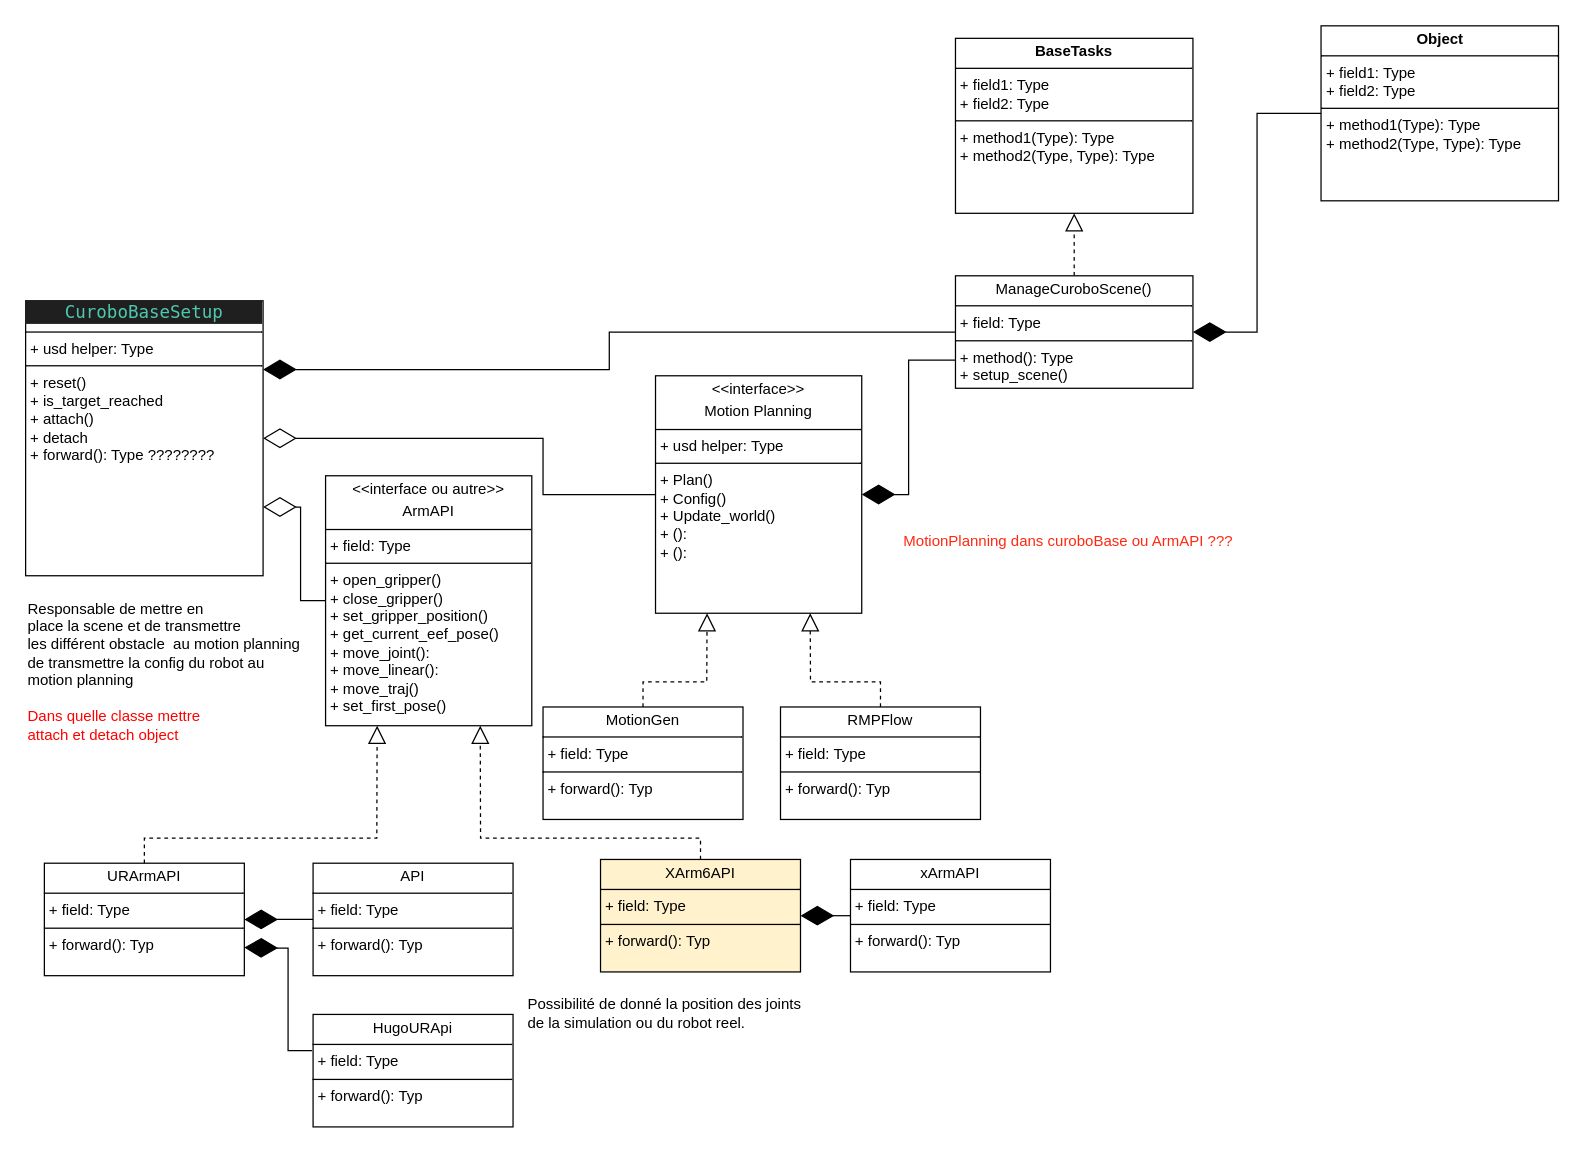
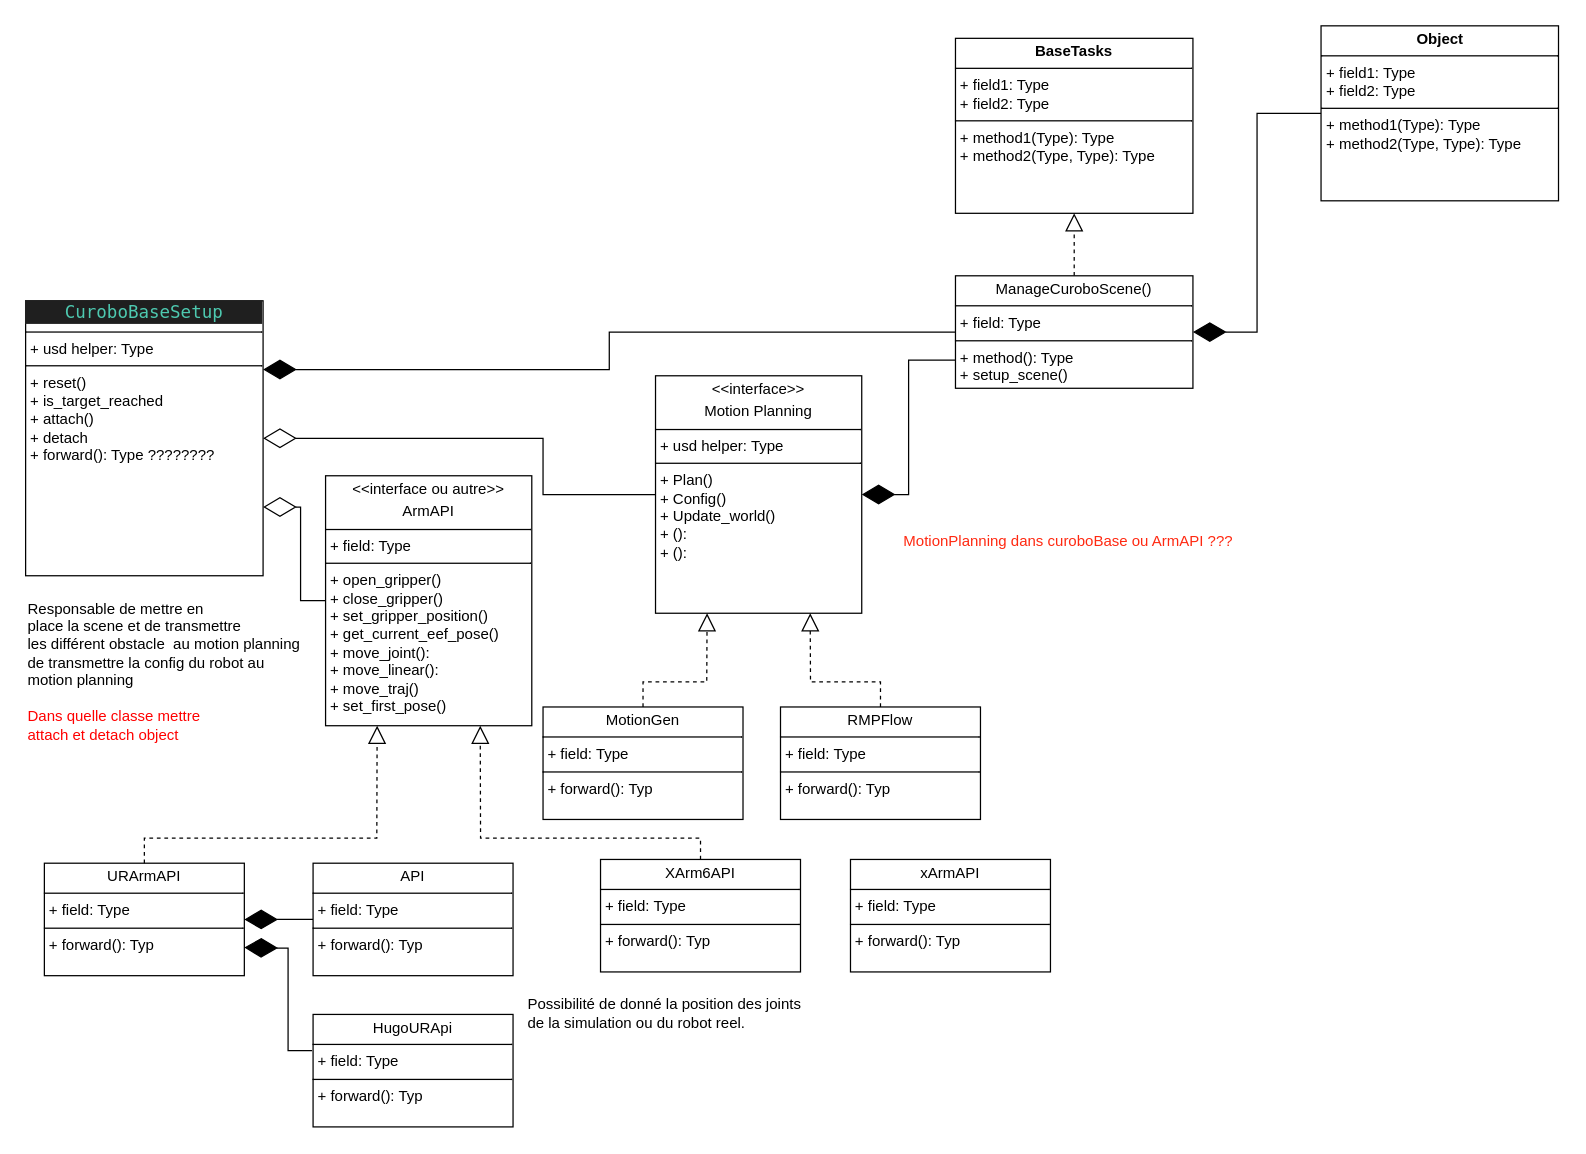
(701, 916) -> (701, 916)
(842, 916) -> none
